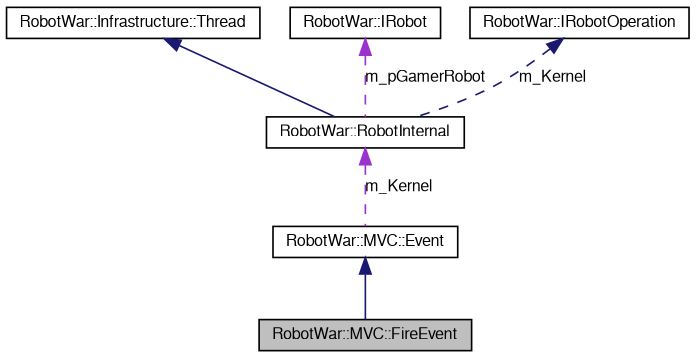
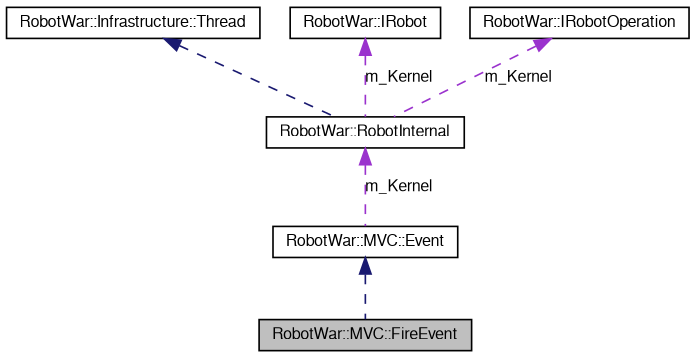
(426, 78) -> (400, 78)
(257, 81) -> (257, 81)
(487, 90) -> (465, 81)
(365, 297) -> (365, 297)
